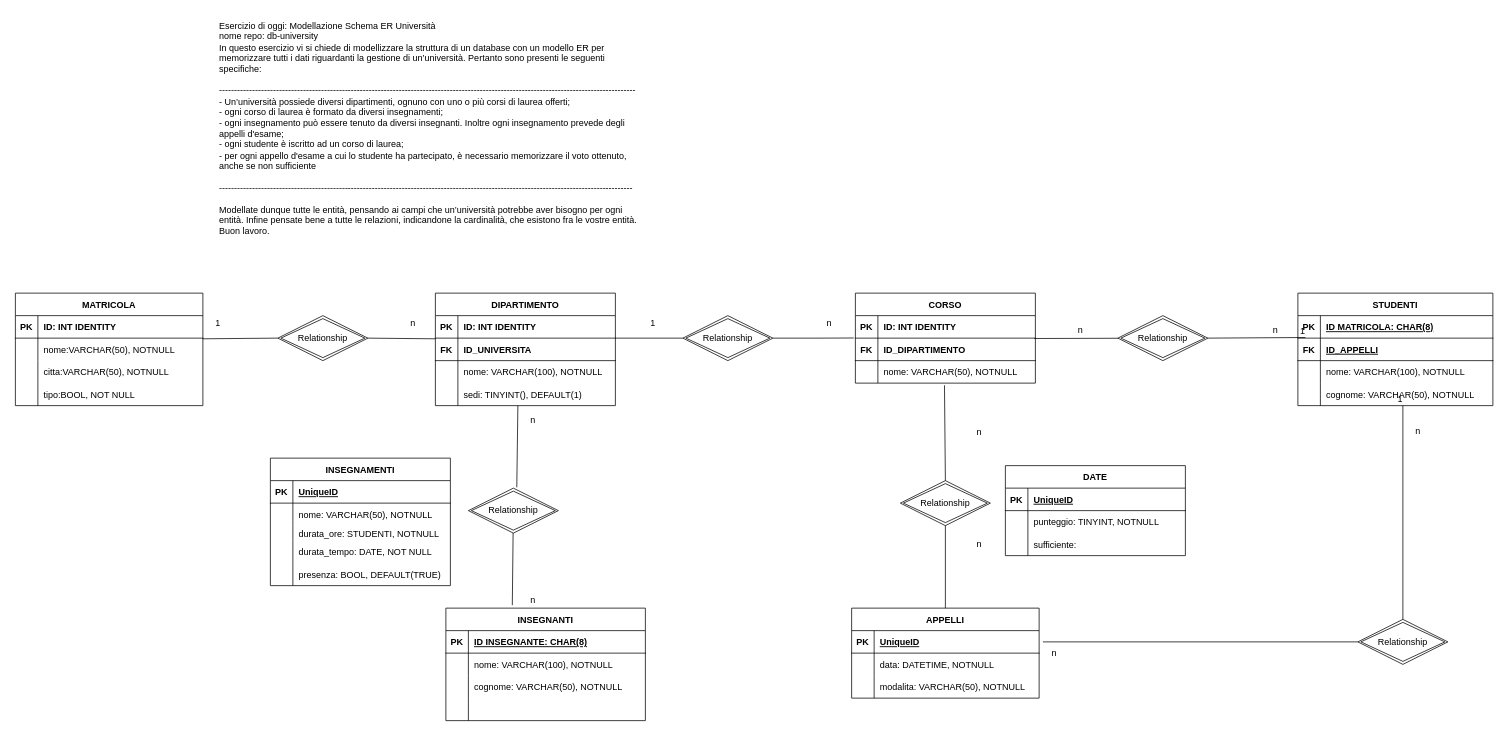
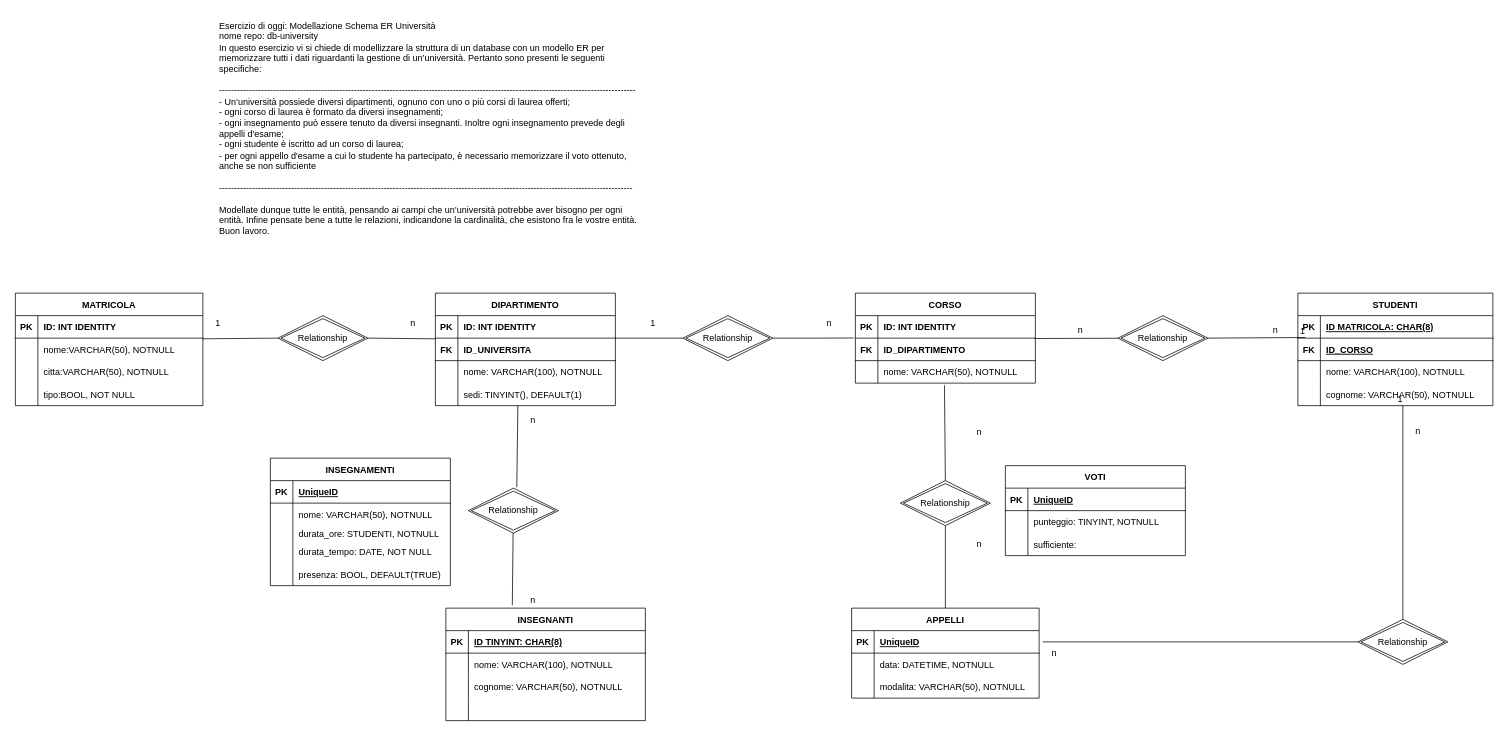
(1351, 350) -> (1346, 350)
(1095, 477) -> (1095, 477)
(526, 642) -> (518, 642)
